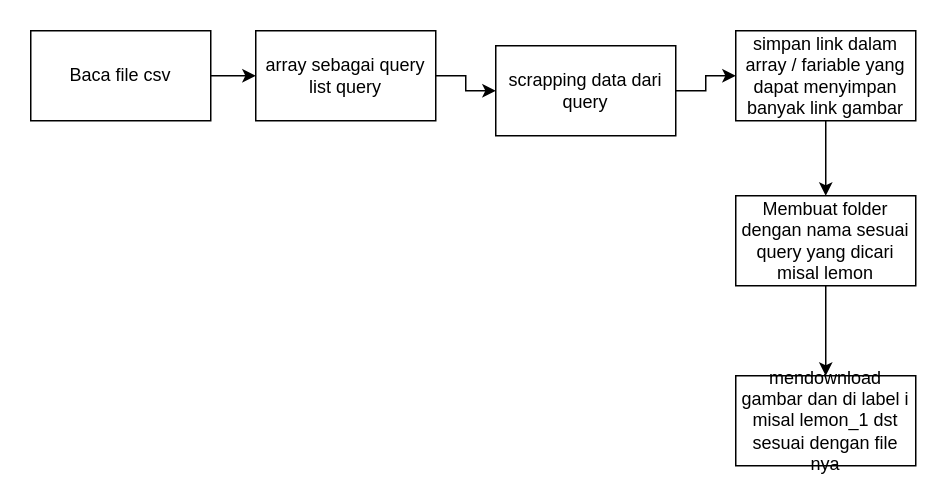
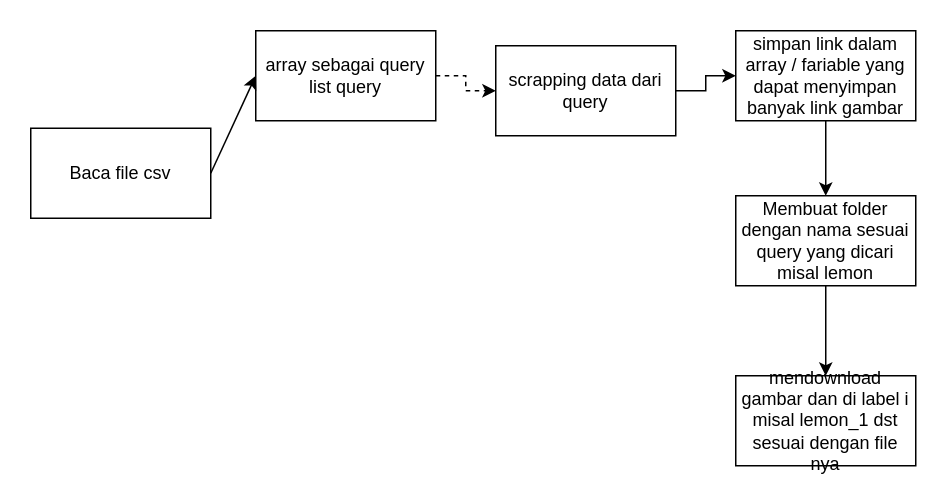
(121, 76) -> (121, 173)
(466, 79) -> (466, 79)
